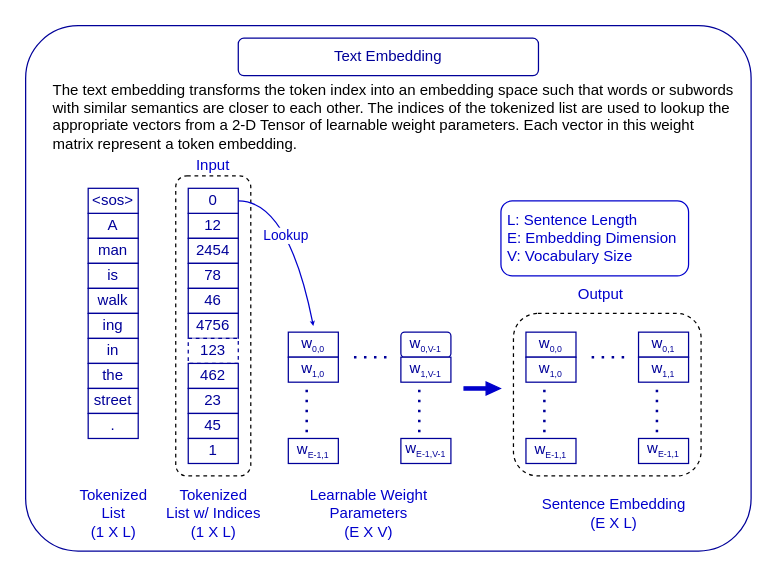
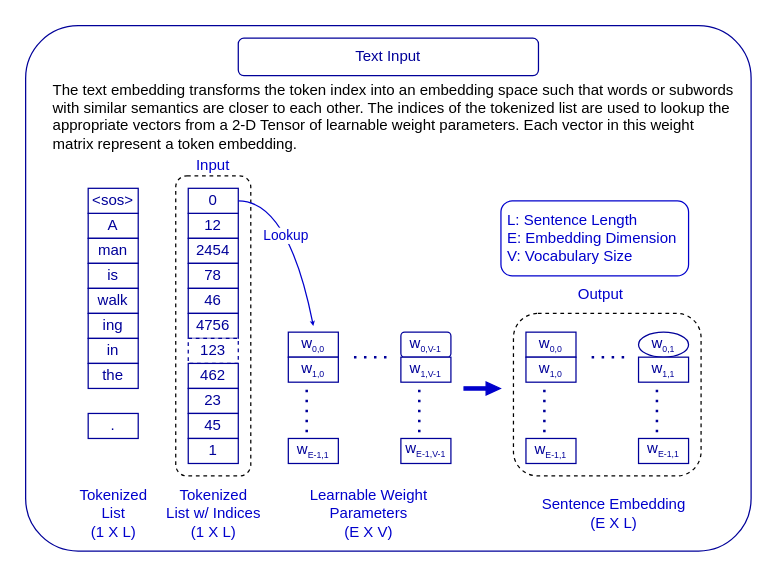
(388, 57) -> (388, 57)
(663, 344) -> (663, 344)
(113, 401) -> none
